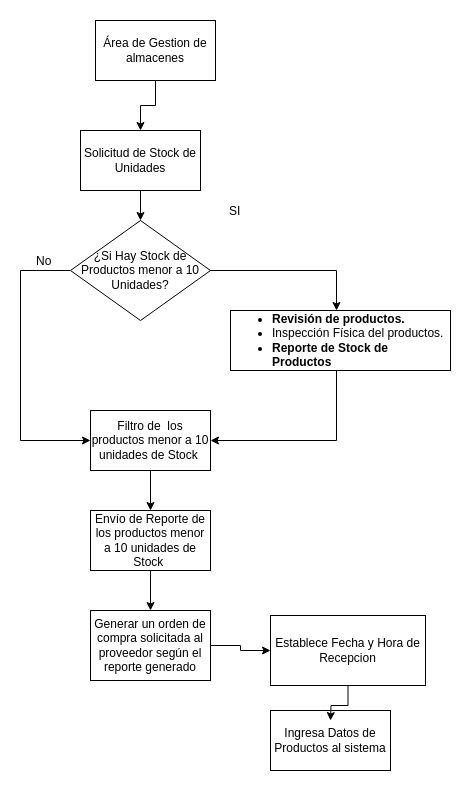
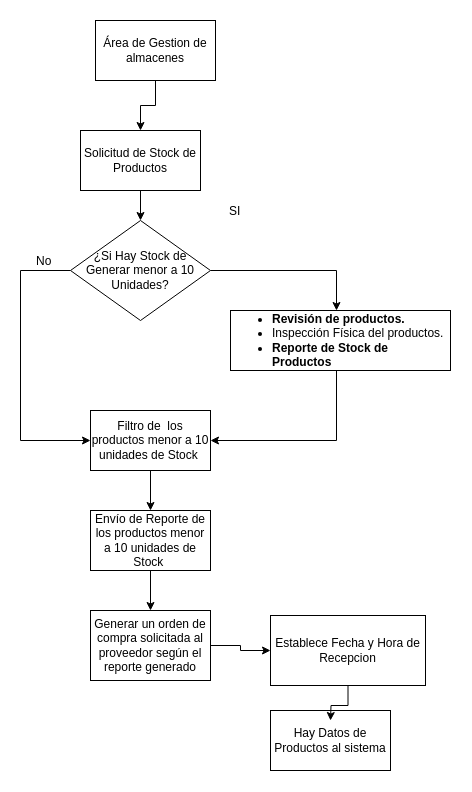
(141, 161) -> (141, 161)
(141, 271) -> (141, 271)
(331, 741) -> (331, 741)
